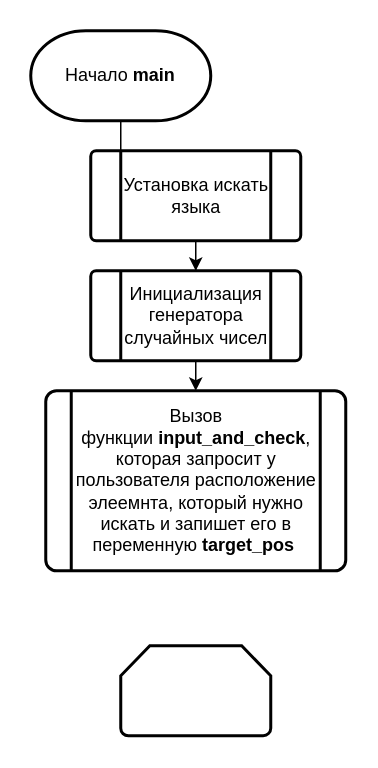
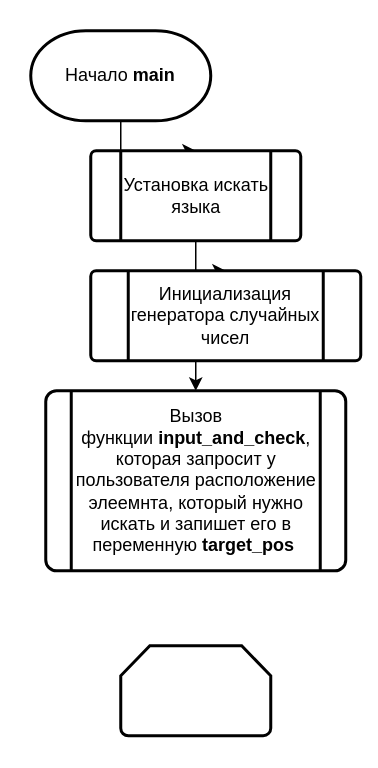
(188, 151) -> (184, 151)
(196, 316) -> (226, 316)
